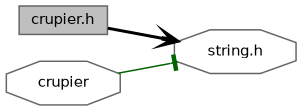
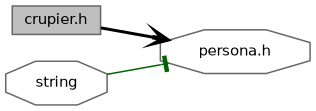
(235, 52) -> (235, 52)
(63, 83) -> (56, 83)
